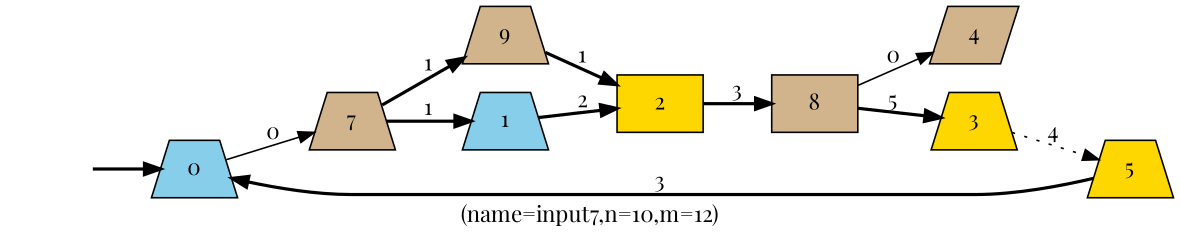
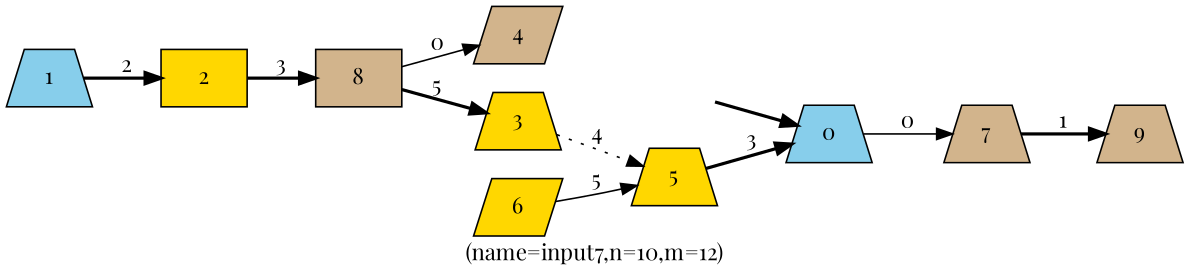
(574, 65) -> none
(421, 121) -> none
none -> (518, 207)
